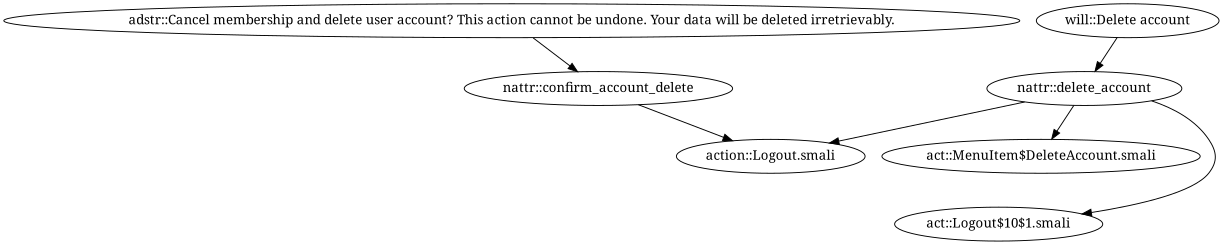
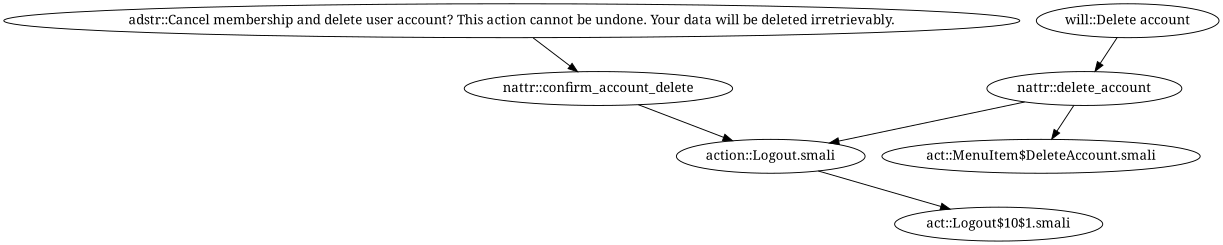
(1202, 179) -> (880, 189)
